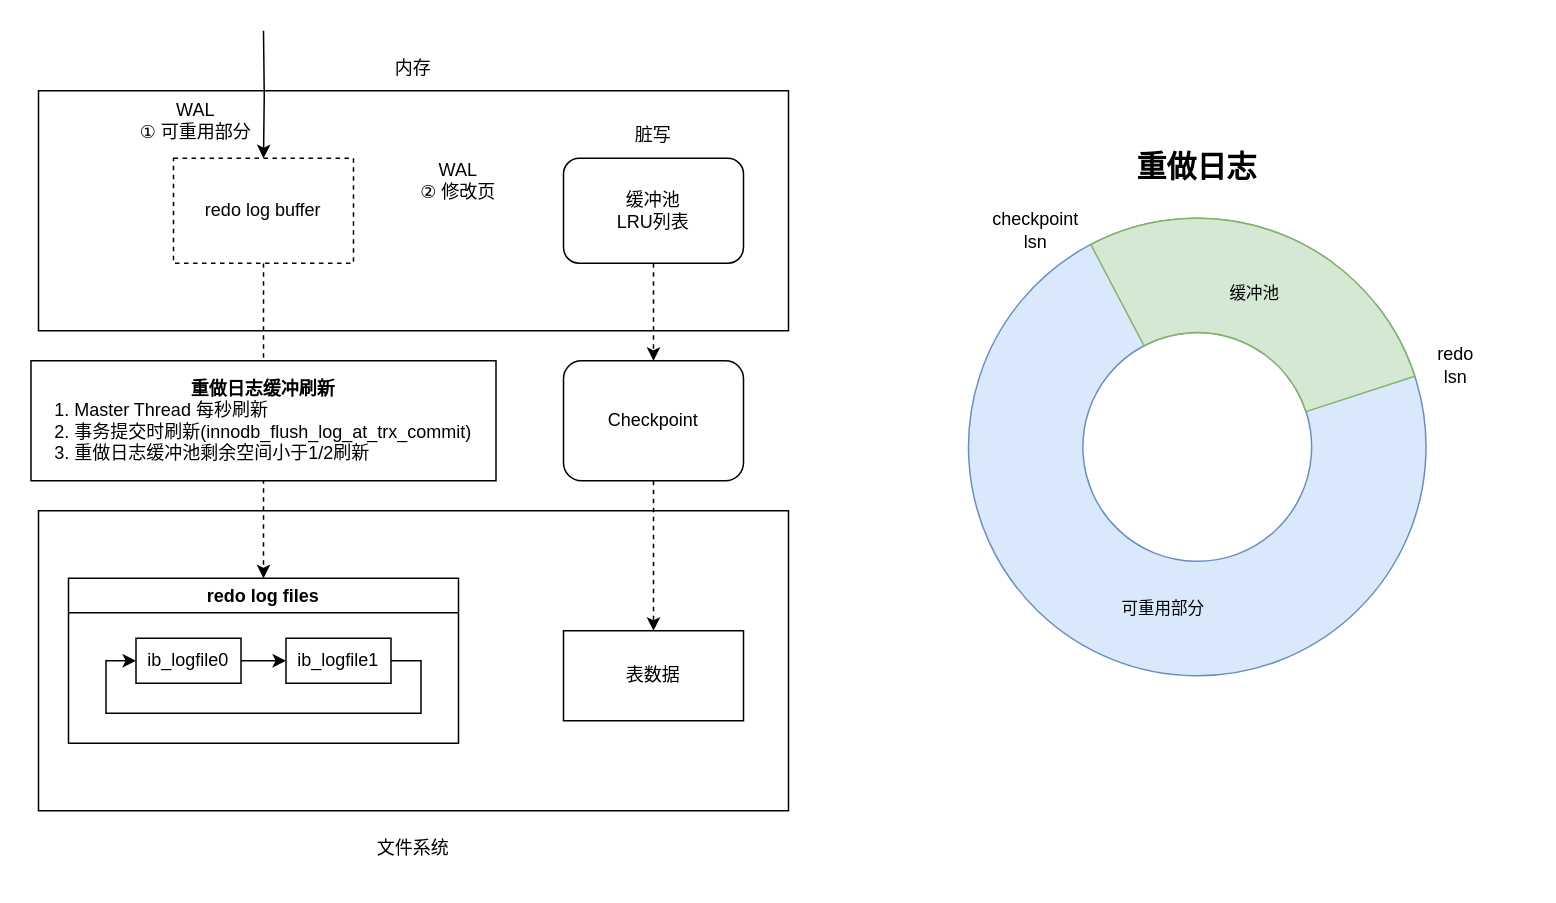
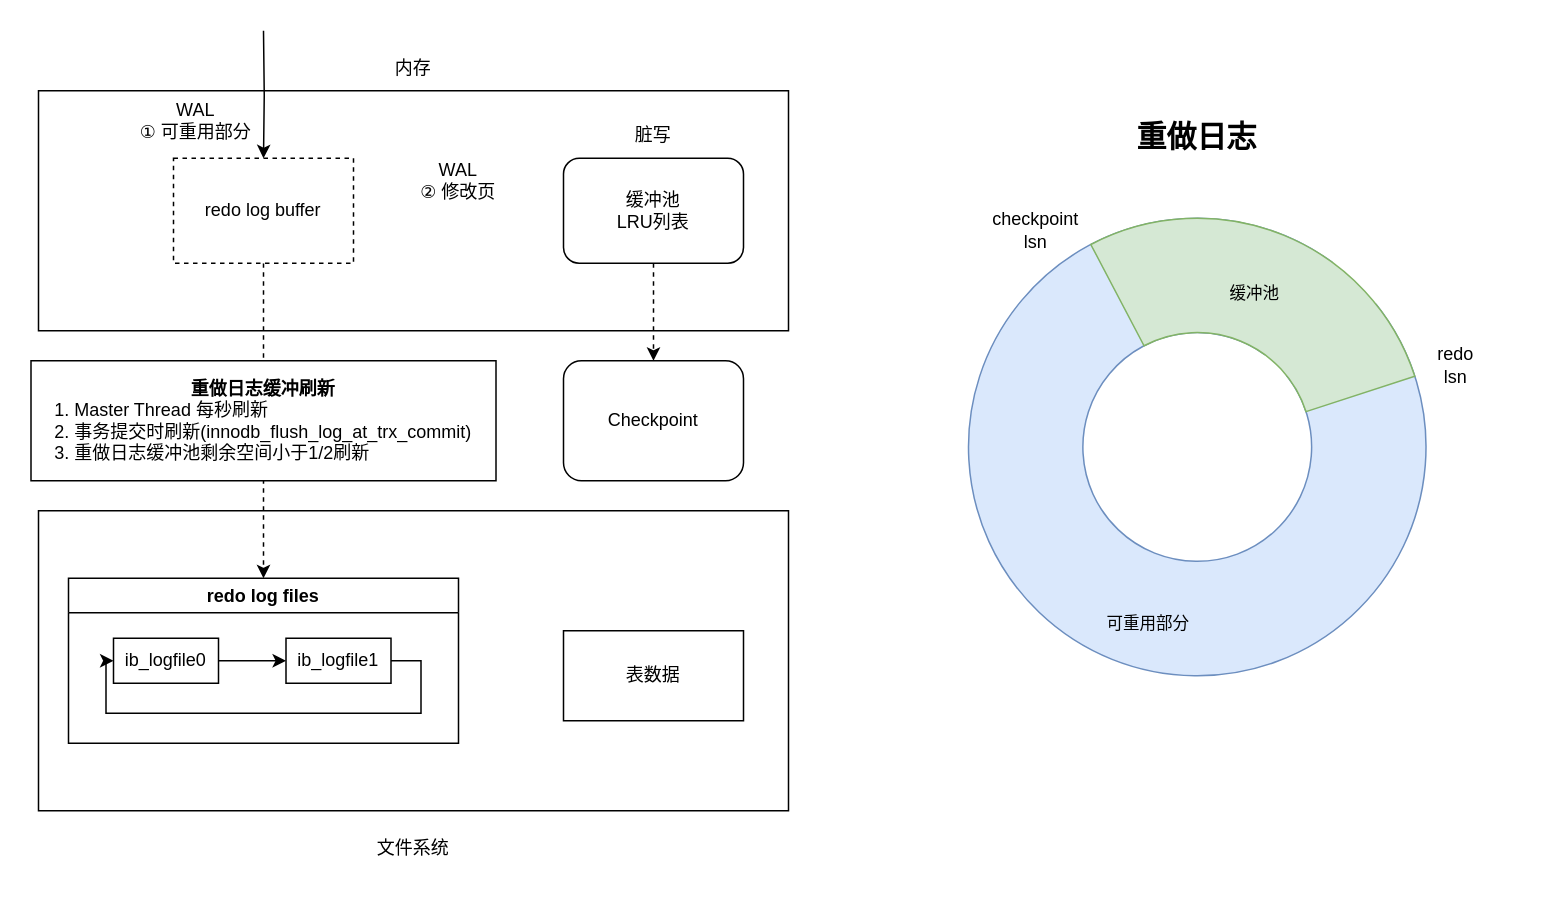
(1197, 166) -> (1197, 136)
(653, 551) -> none
(1163, 608) -> (1148, 623)
(188, 661) -> (166, 661)
